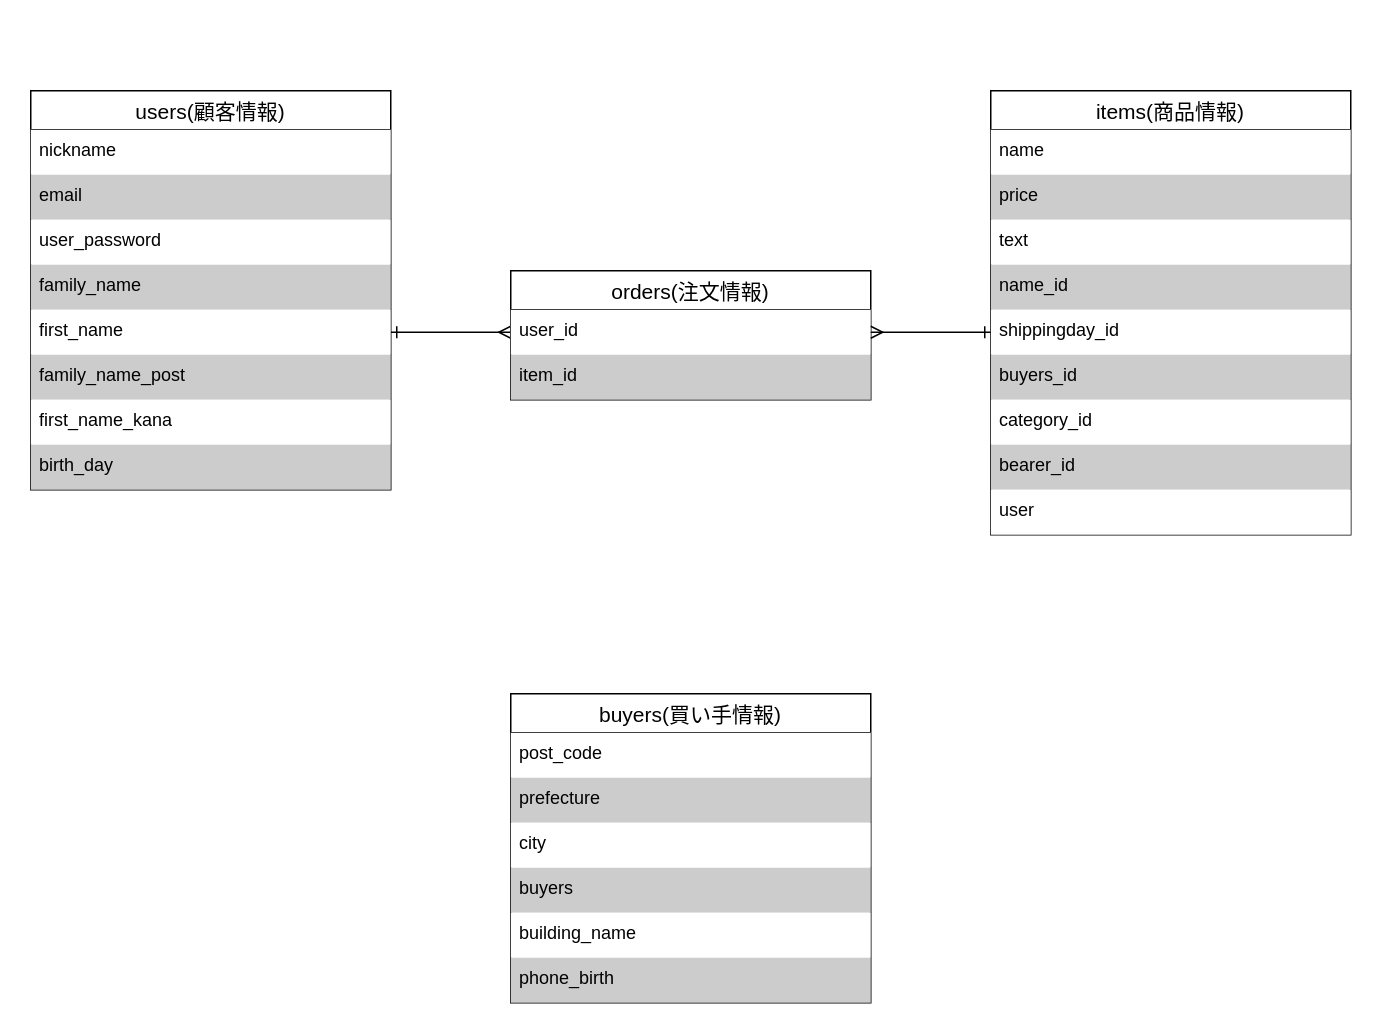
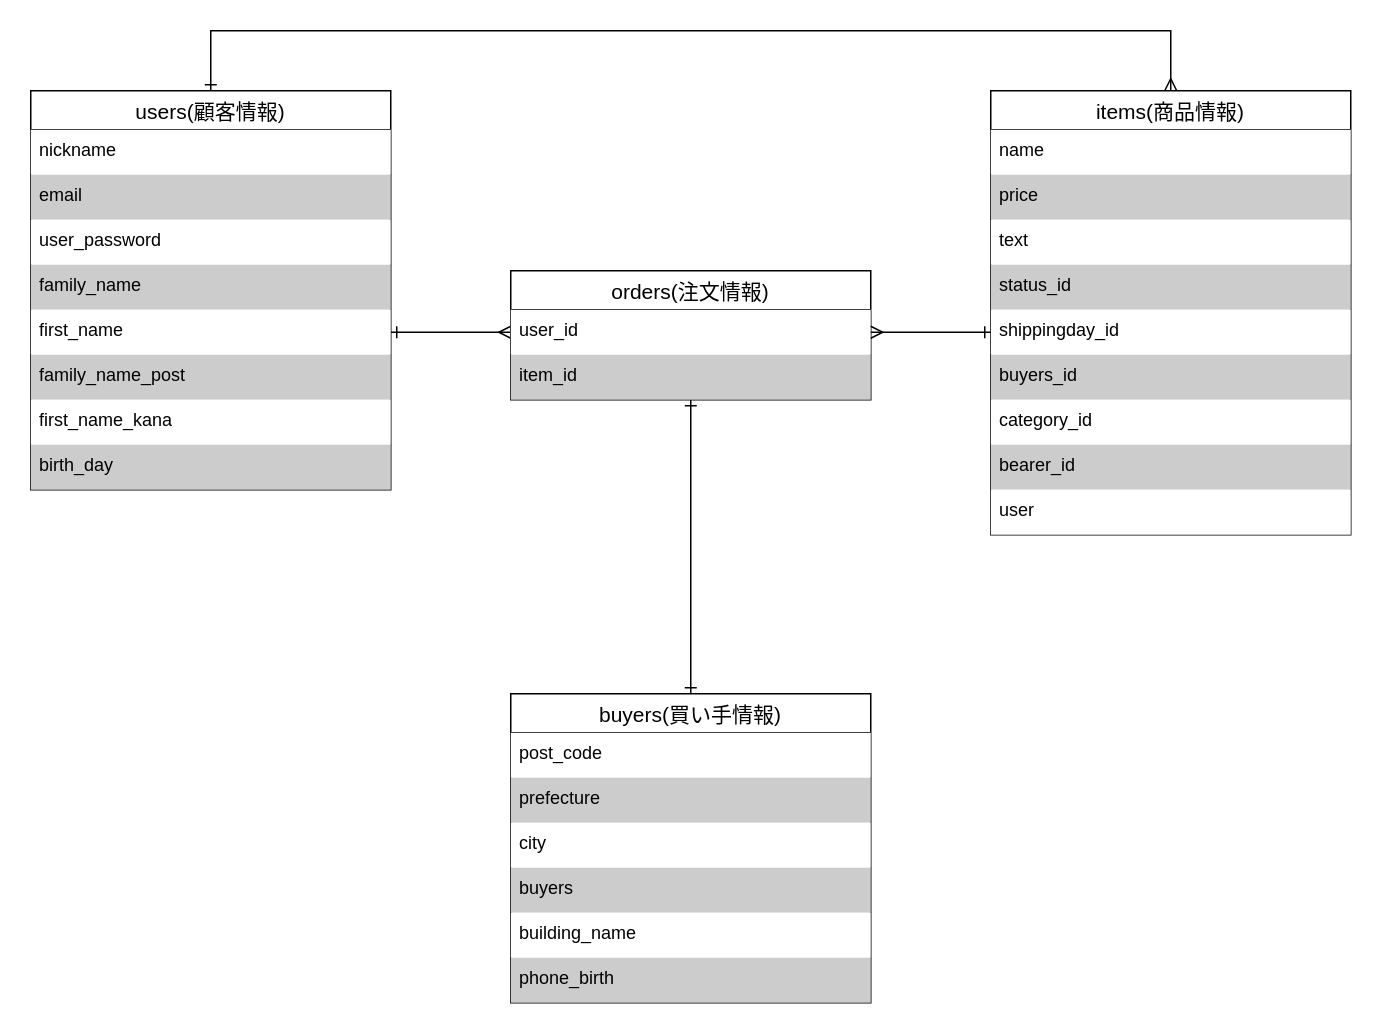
none -> (691, 31)
(1032, 285) -> (1042, 285)
none -> (691, 548)
